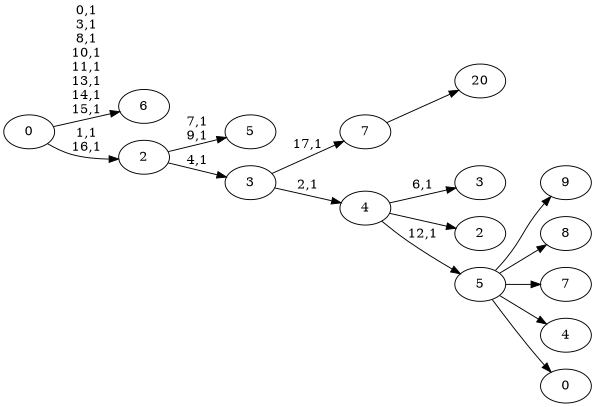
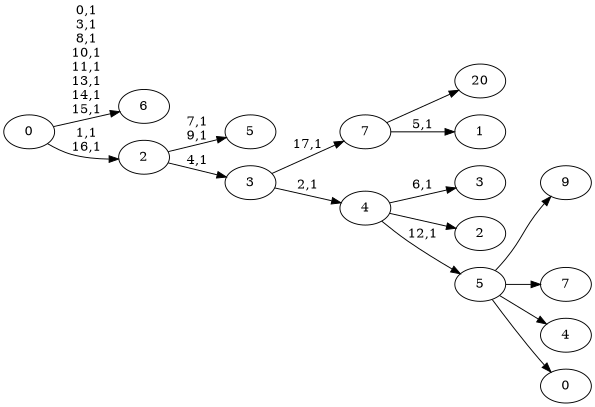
none -> (480, 132)
(566, 234) -> none
